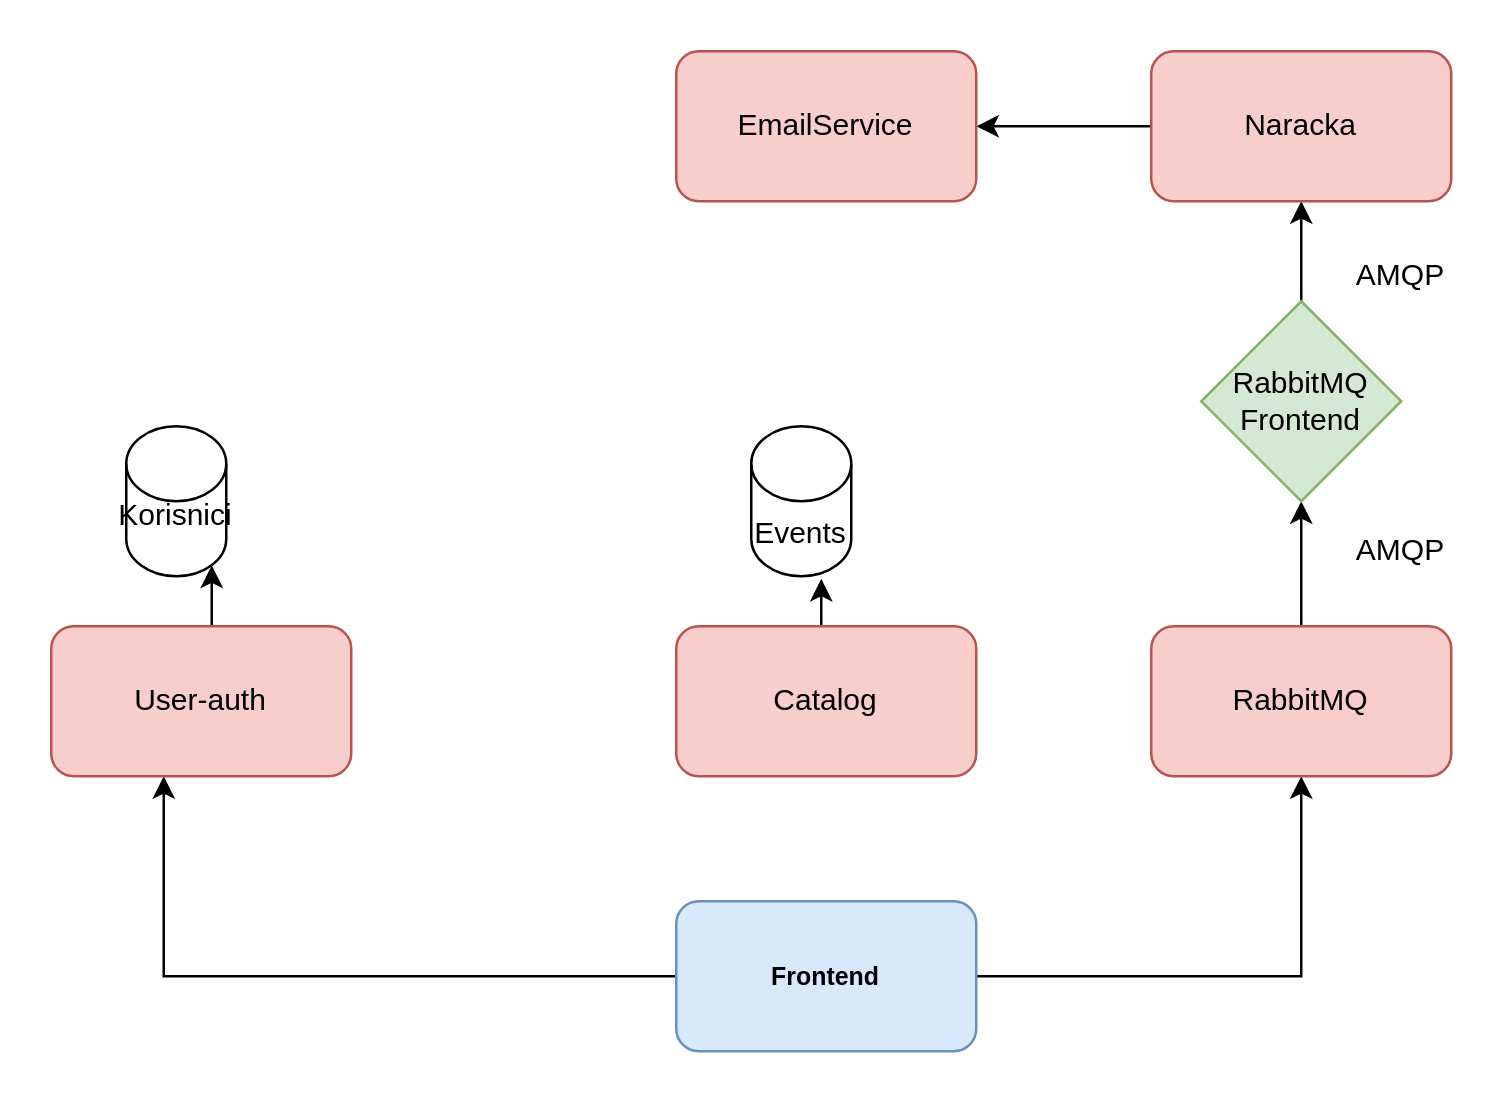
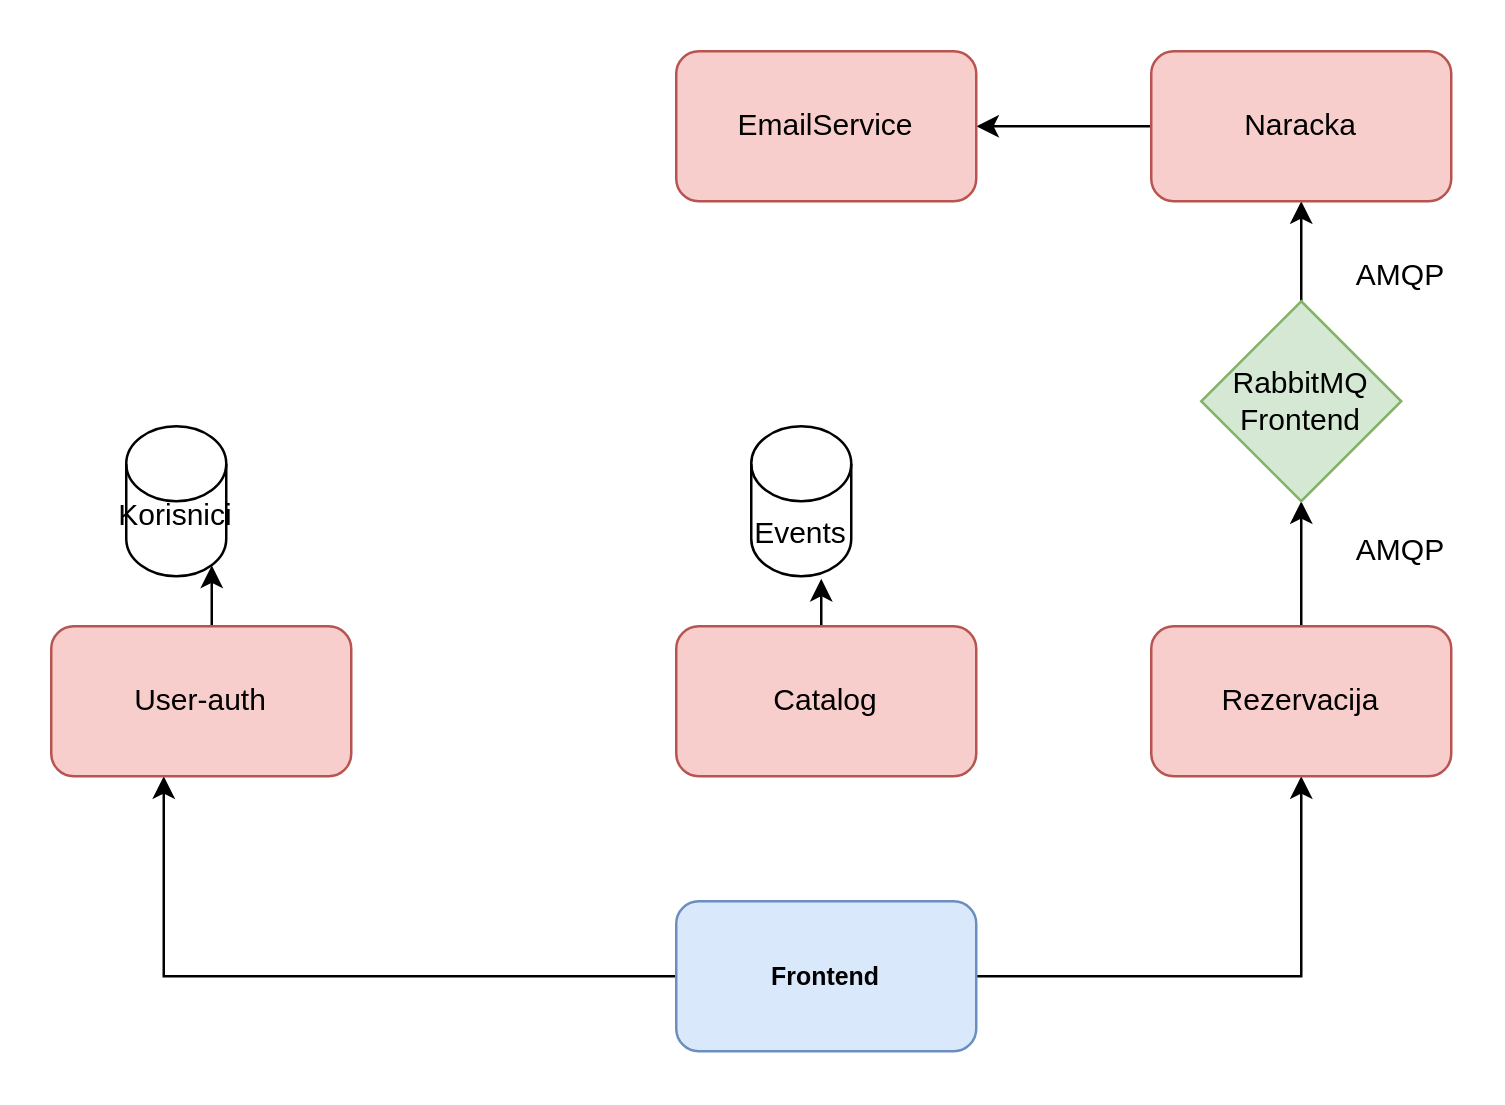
(1301, 701) -> (1301, 701)
